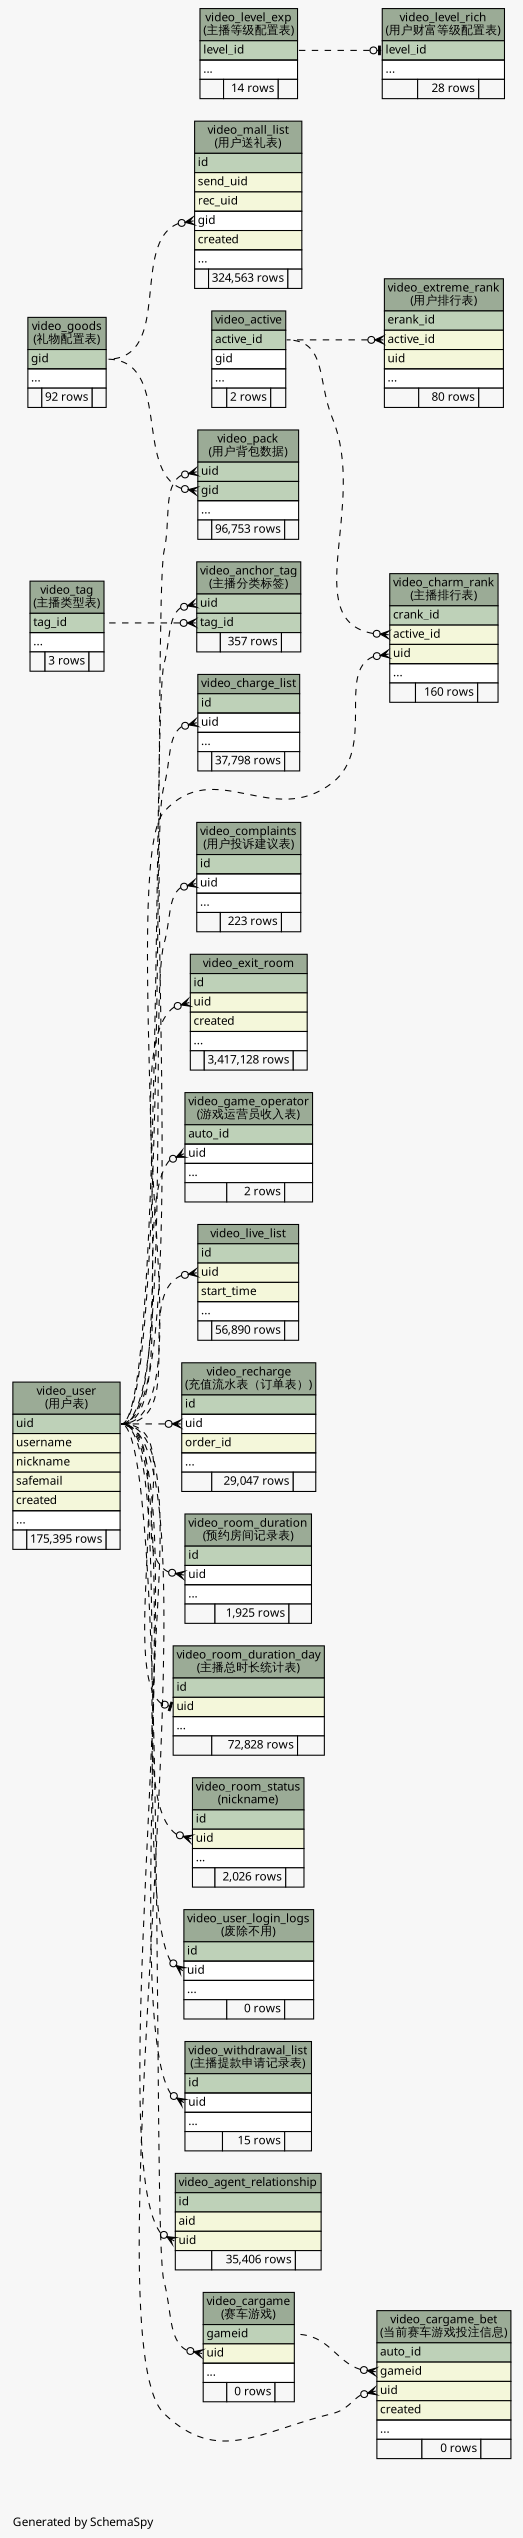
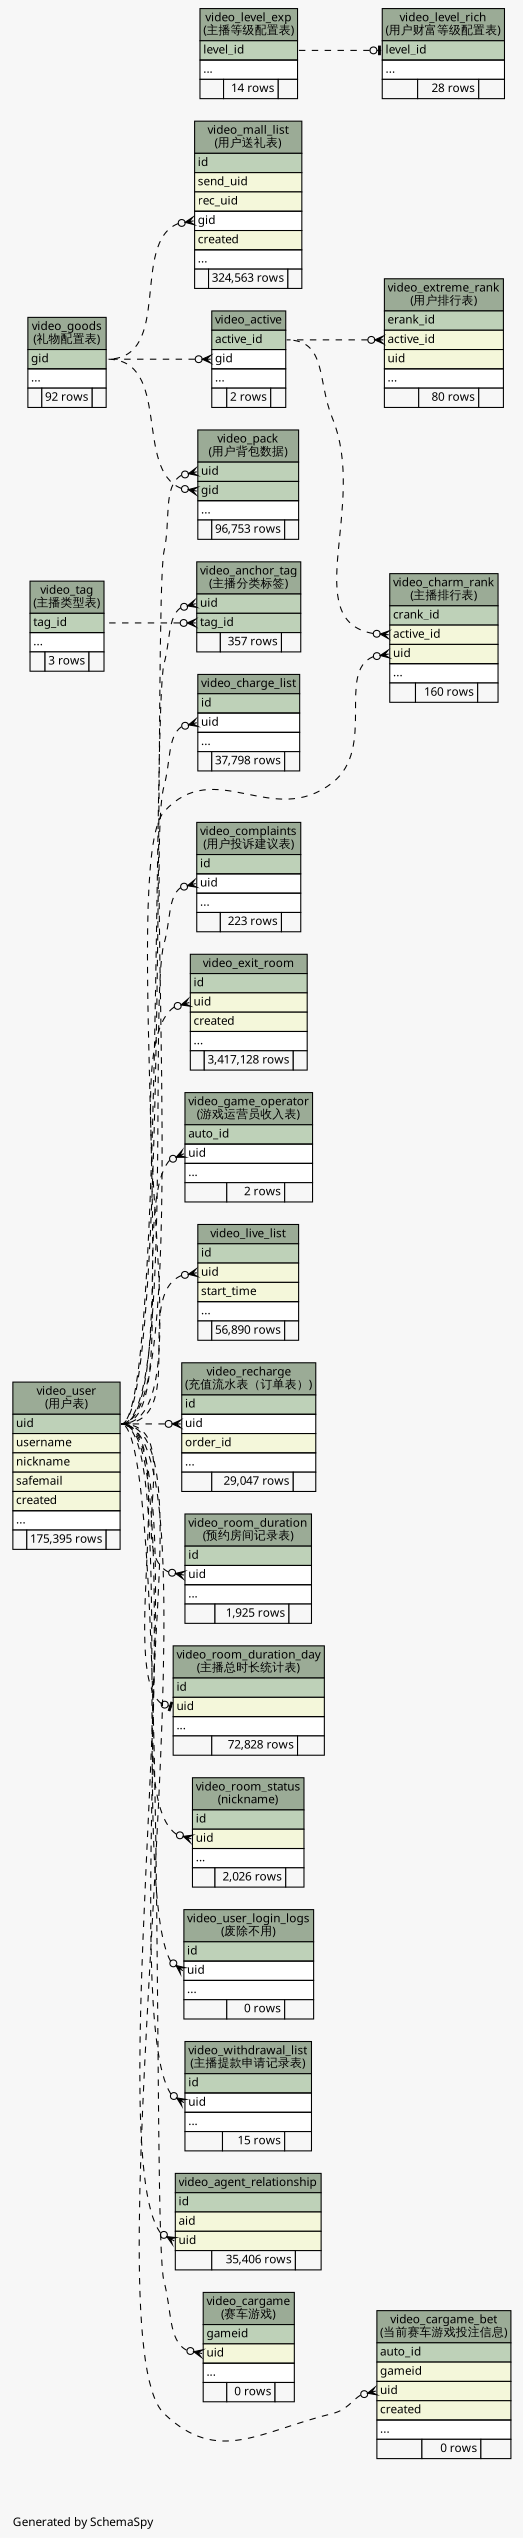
none -> (151, 359)
(330, 2348) -> none
